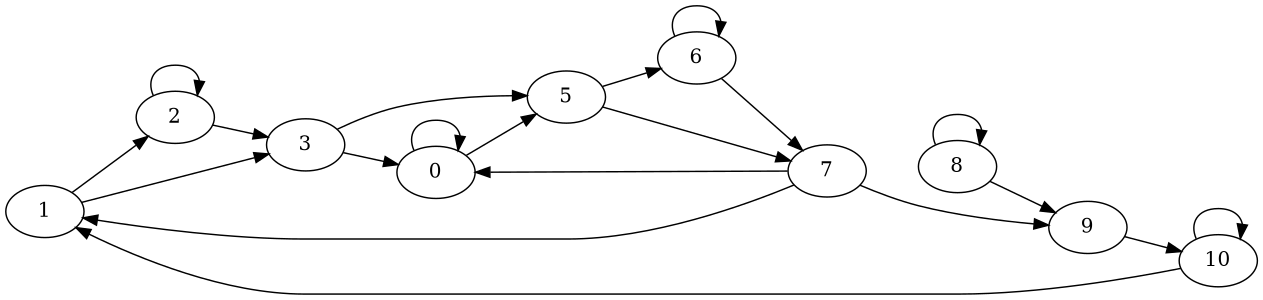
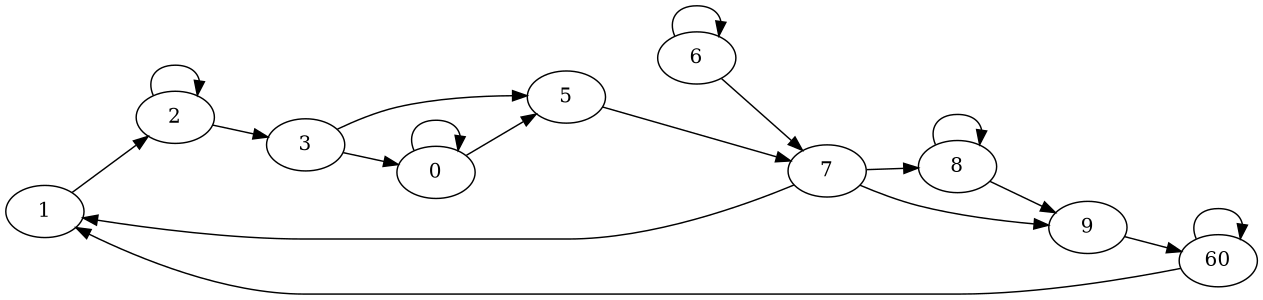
(625, 80) -> none
(639, 172) -> (885, 169)
(168, 180) -> none
(1218, 261) -> (1218, 261)
